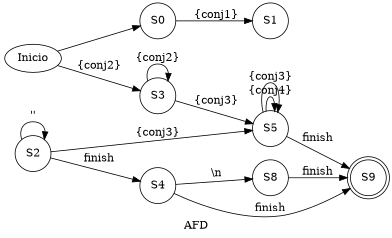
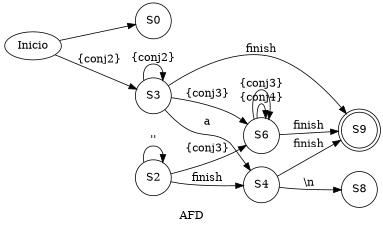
(270, 21) -> none
(270, 129) -> (261, 136)
none -> (207, 135)
(314, 178) -> (260, 55)
